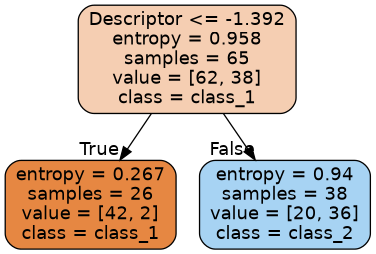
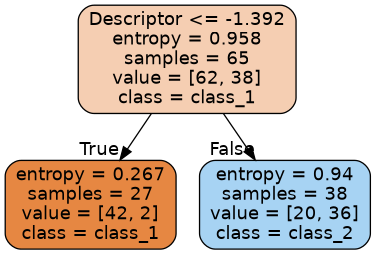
(91, 205) -> (91, 205)
